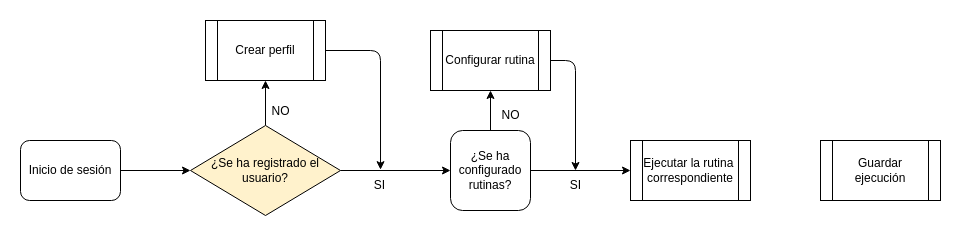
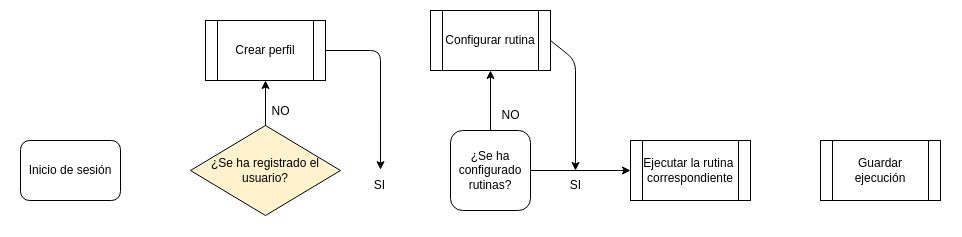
(491, 61) -> (491, 41)
(152, 171) -> none
(392, 171) -> none
